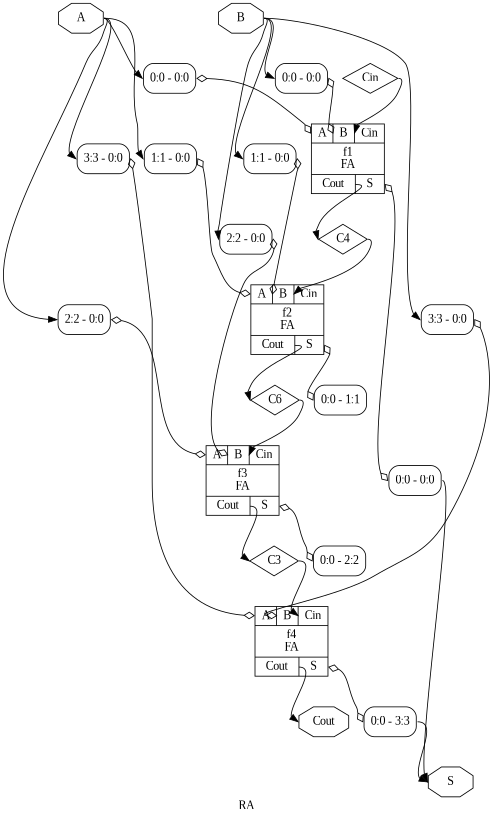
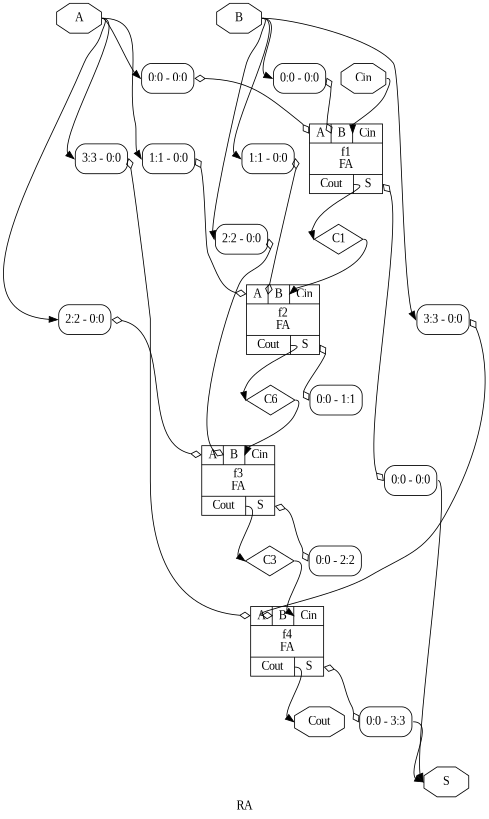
(370, 78) -> (363, 78)
(343, 239) -> (339, 239)
